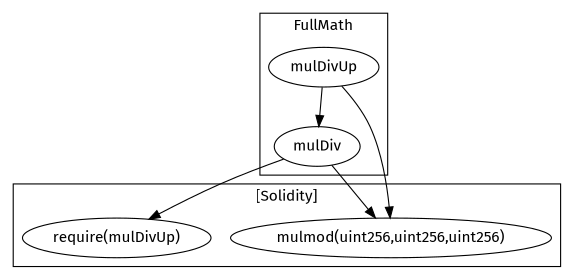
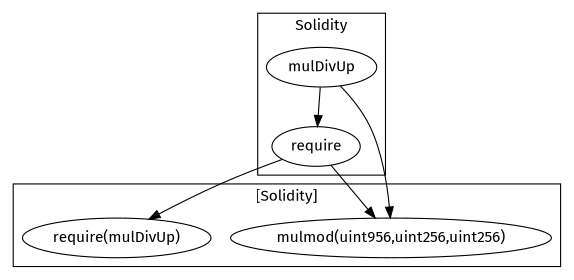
(324, 26) -> (322, 26)
(317, 146) -> (316, 146)
(391, 238) -> (391, 238)
